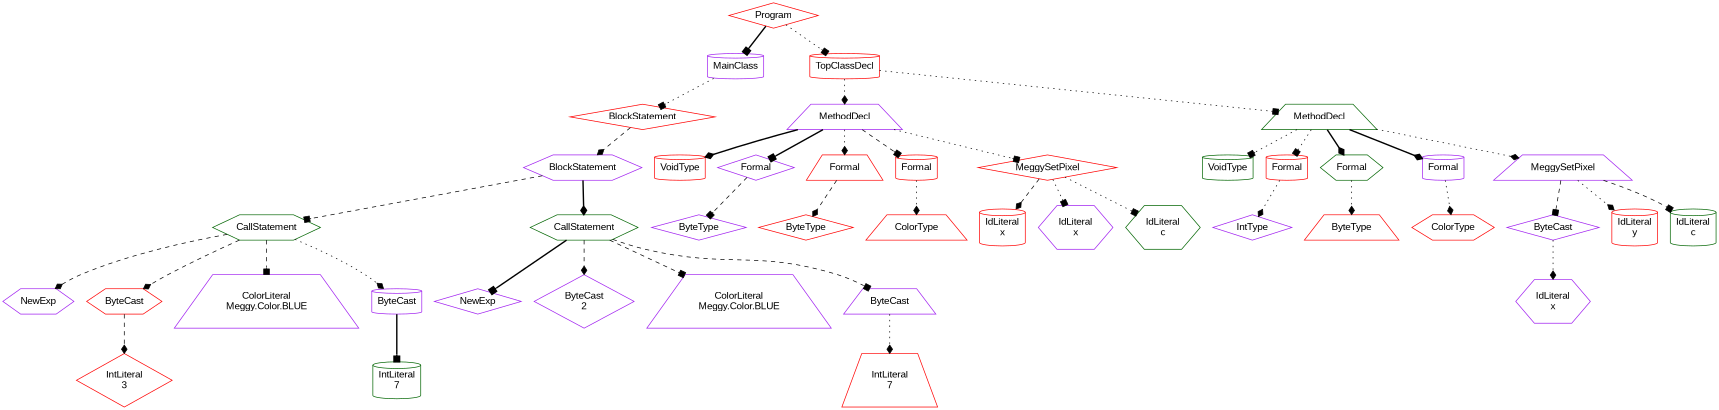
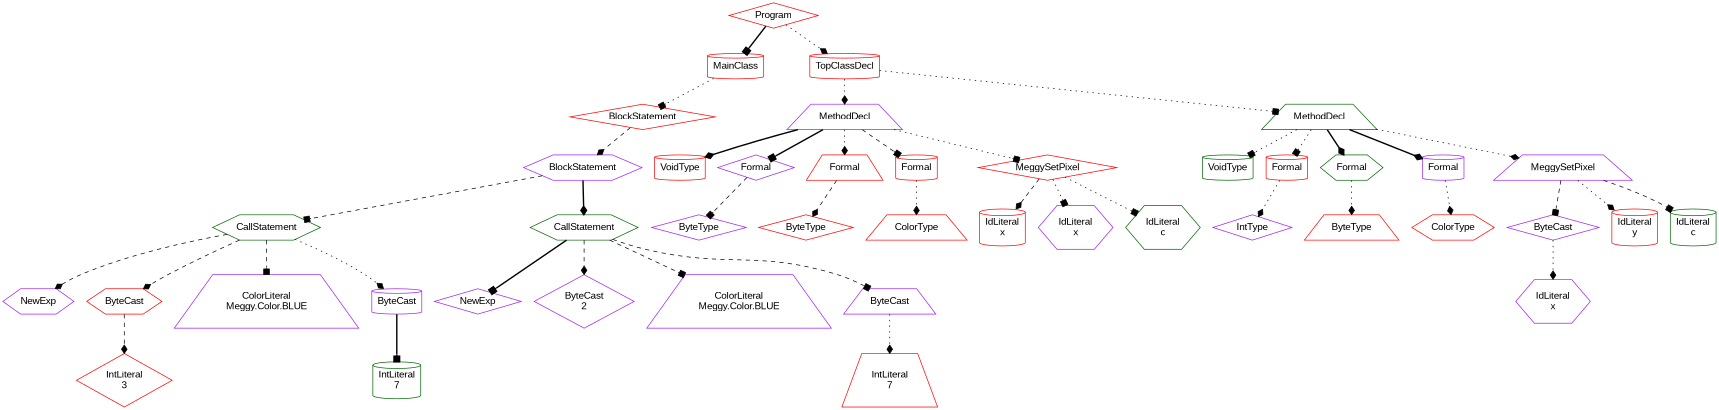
(804, 37) -> (804, 37)
(736, 66) -> (736, 66)
